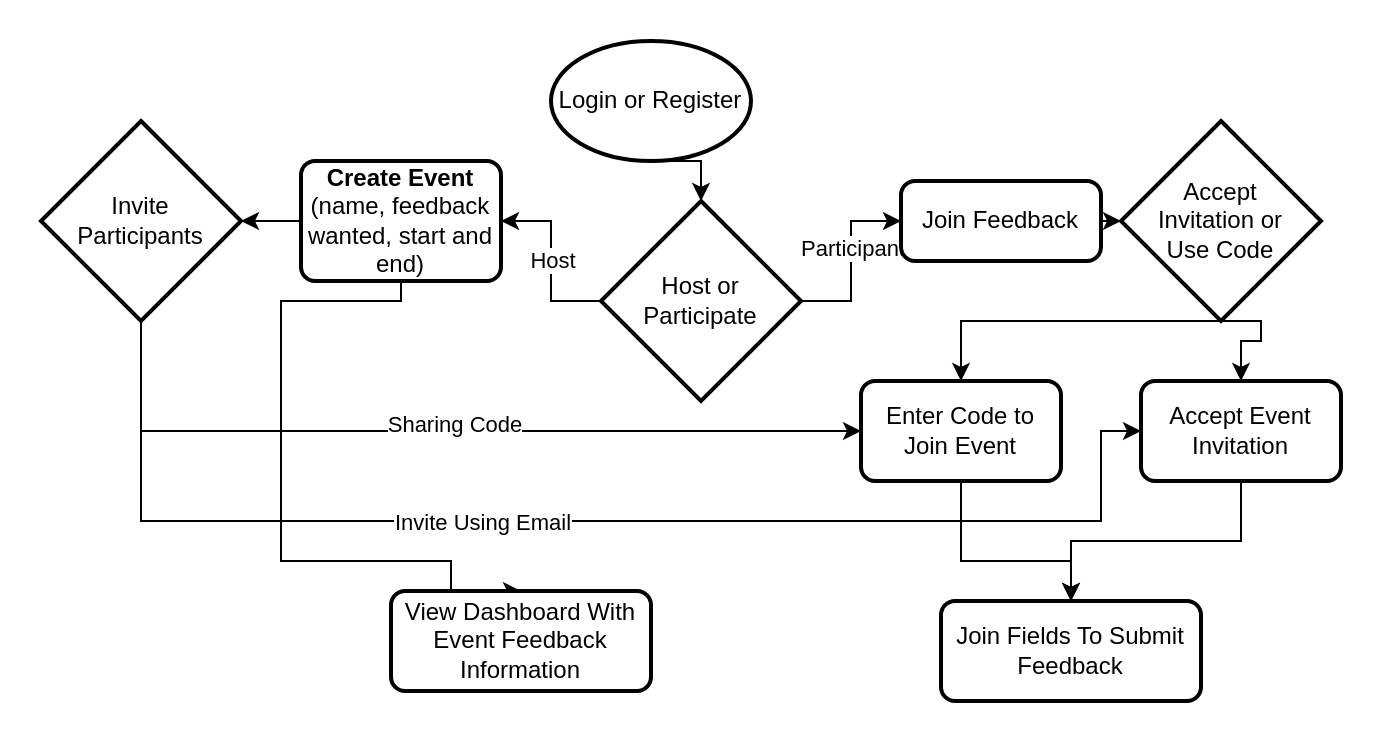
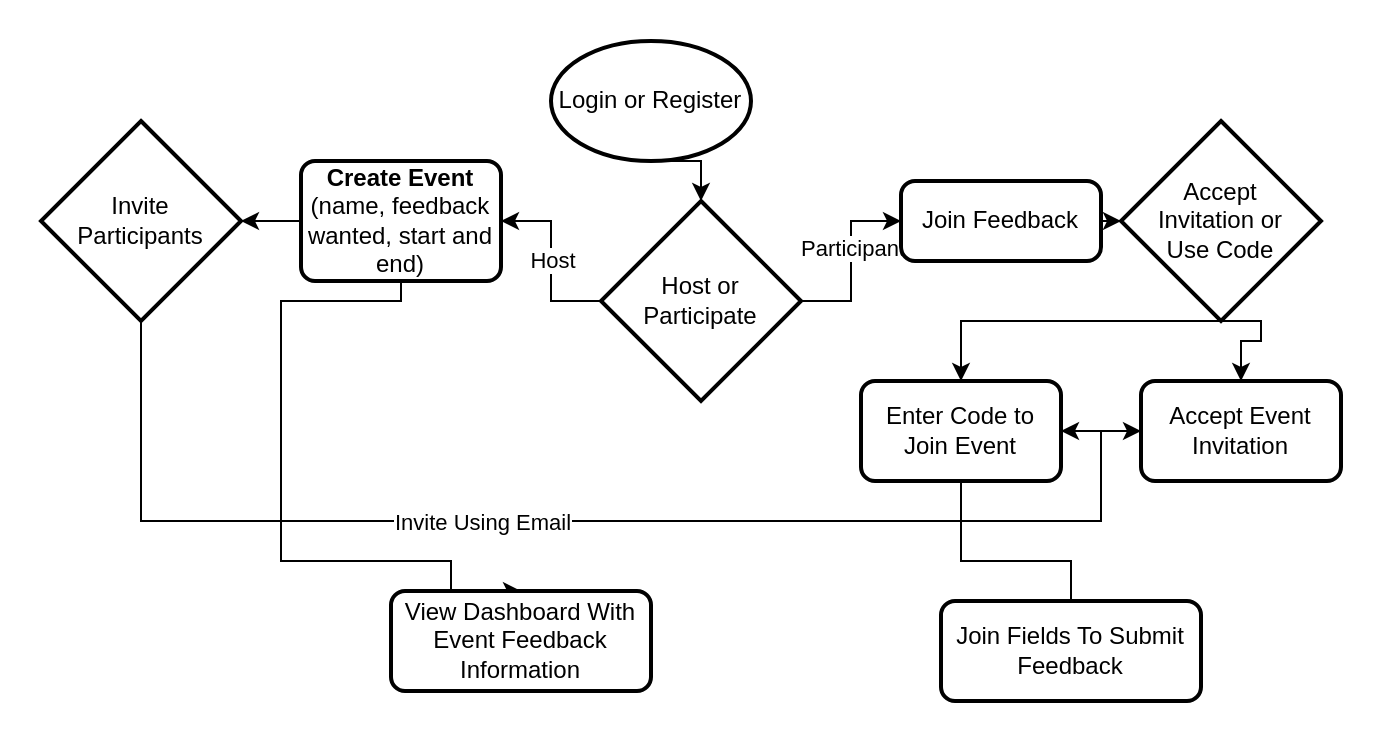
(496, 431) -> none
(1178, 541) -> (1086, 431)
(1068, 561) -> (1071, 594)
